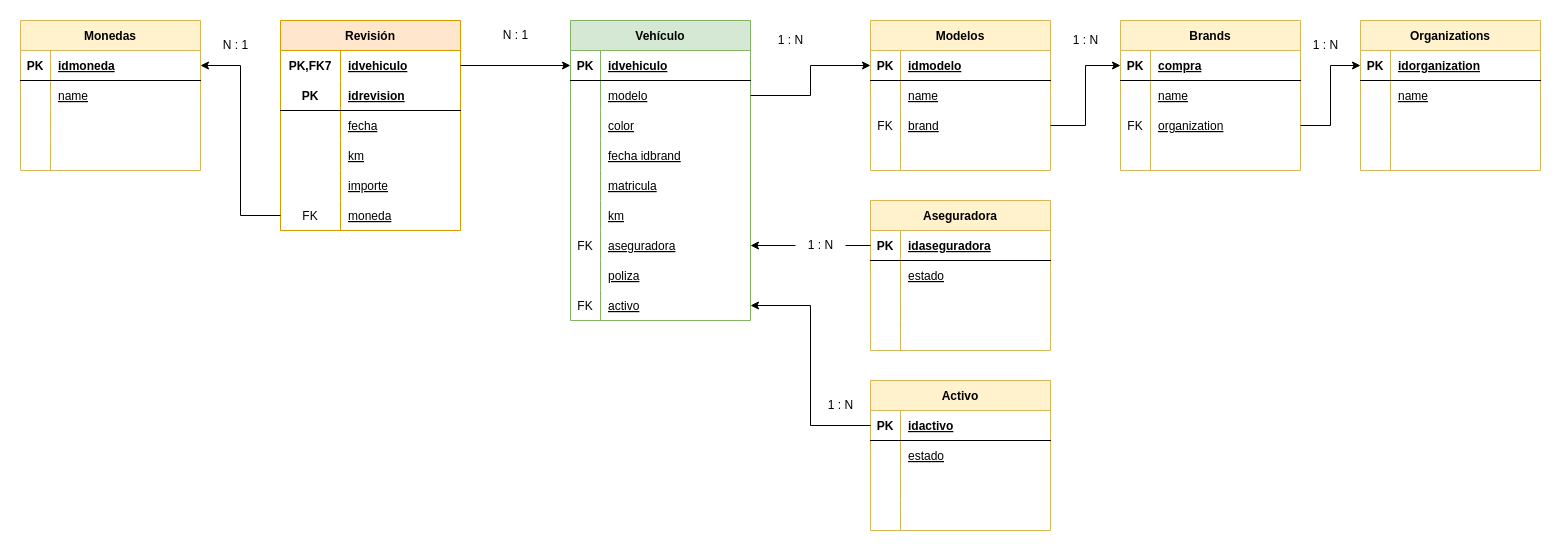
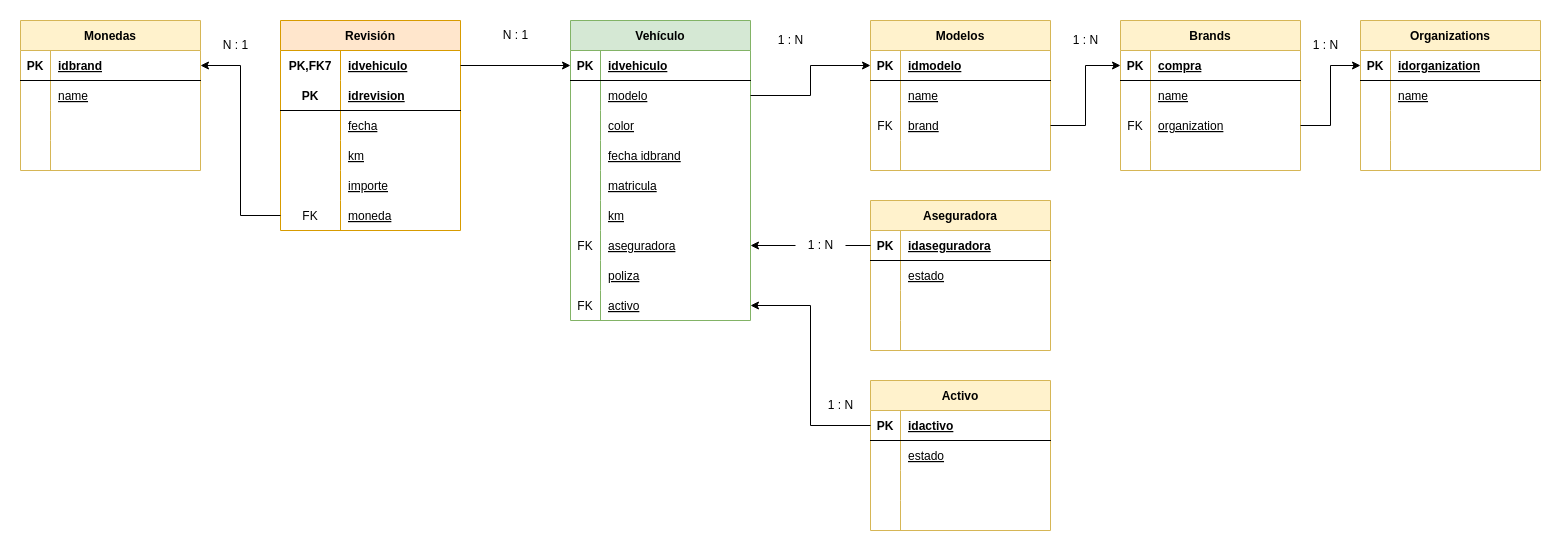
(83, 66) -> (80, 66)
